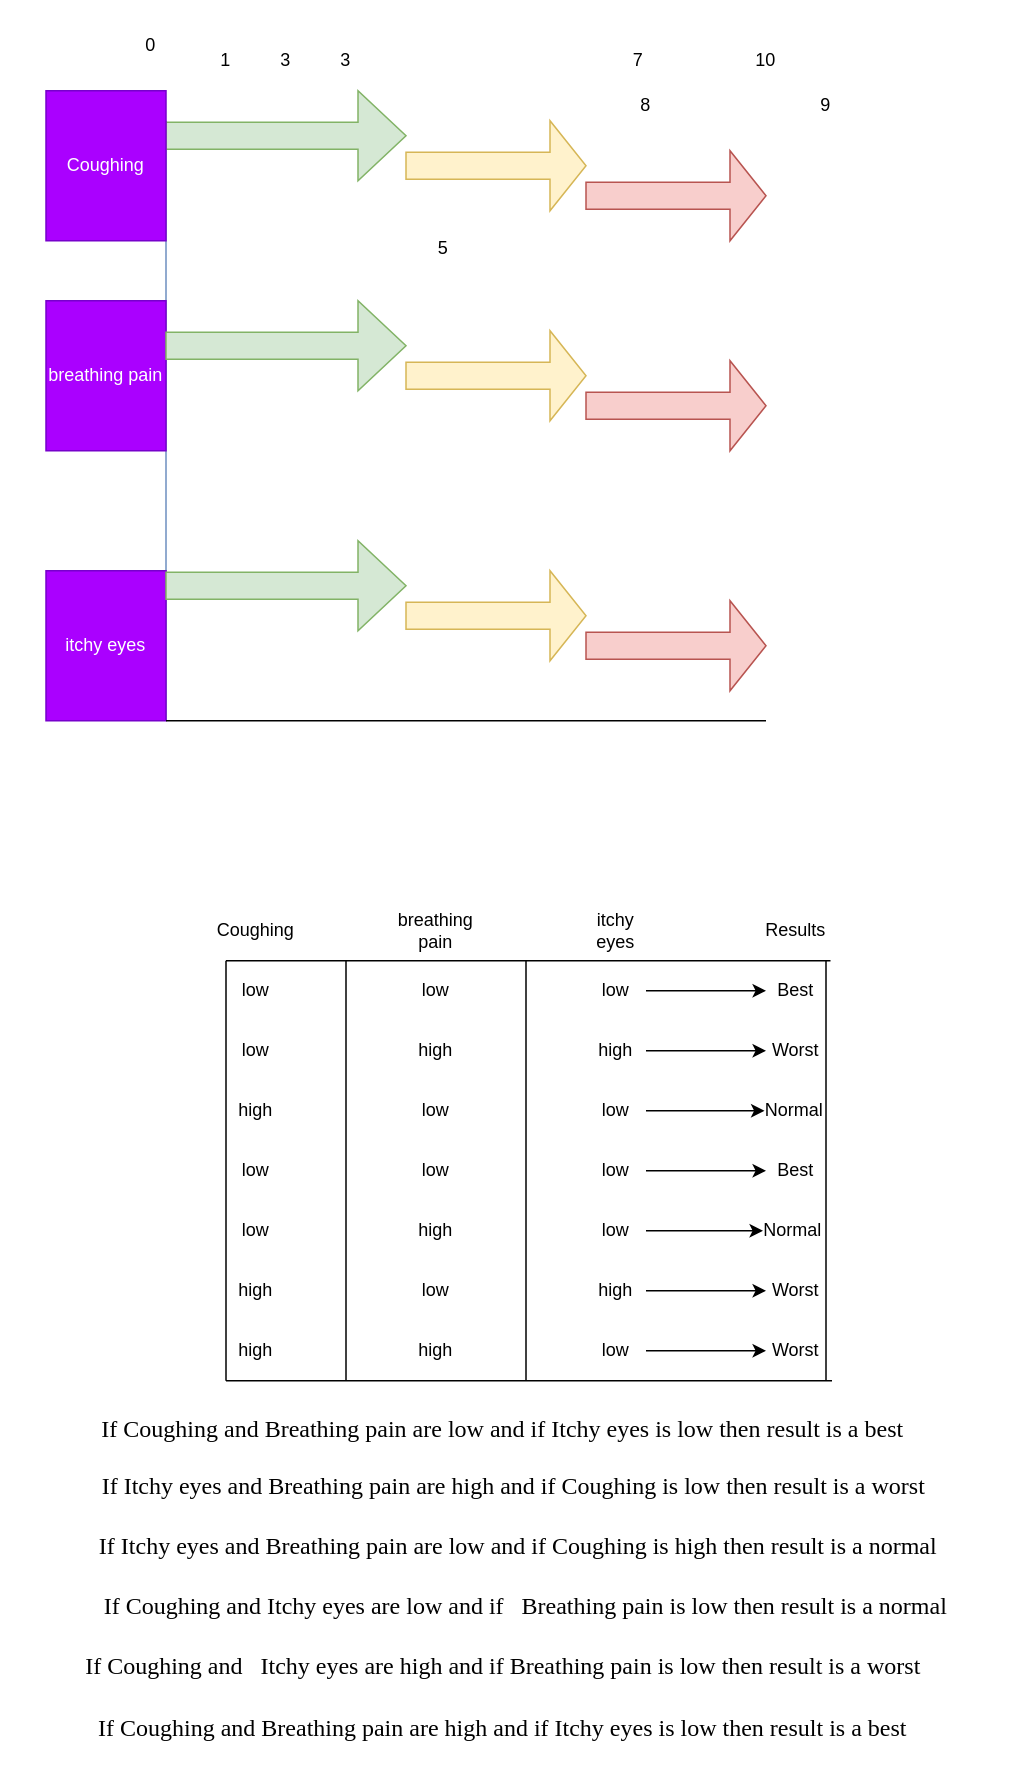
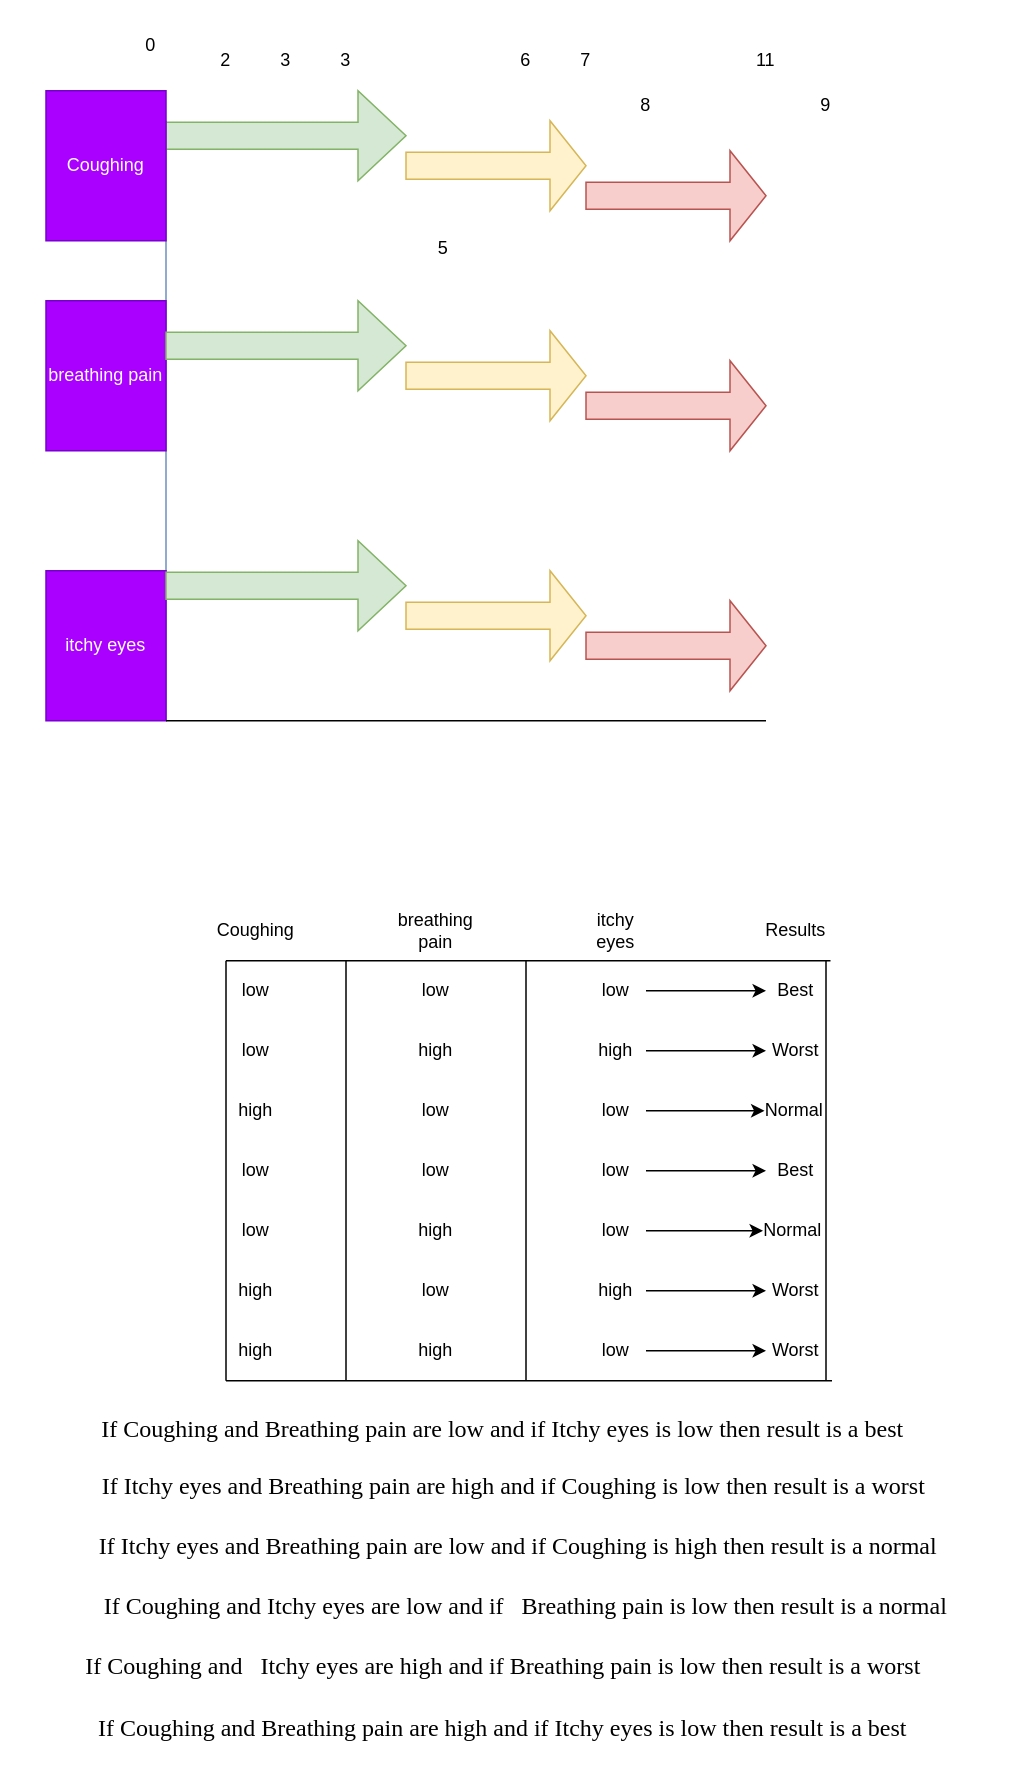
(226, 61) -> (226, 61)
none -> (526, 61)
(638, 61) -> (586, 61)
(766, 61) -> (766, 61)
